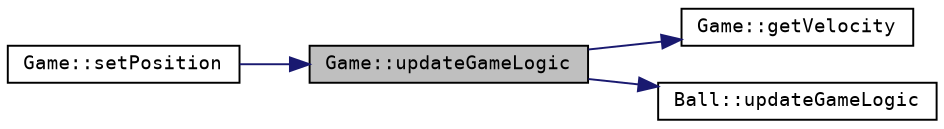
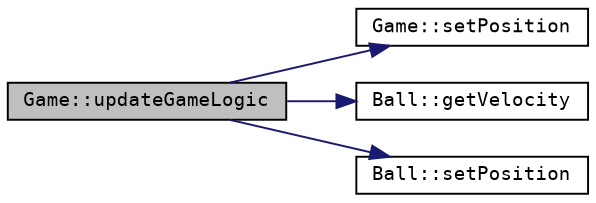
(797, 27) -> (472, 101)
(265, 64) -> (300, 66)
(797, 101) -> (472, 175)
